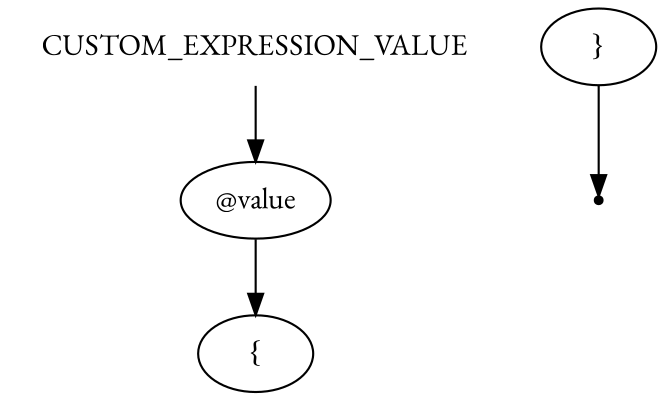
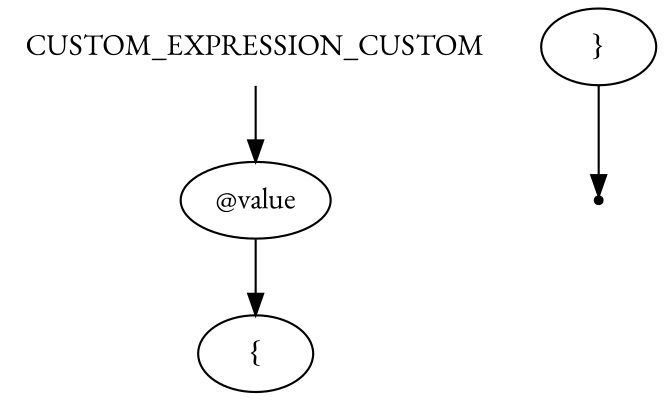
(256, 47) -> (256, 47)
